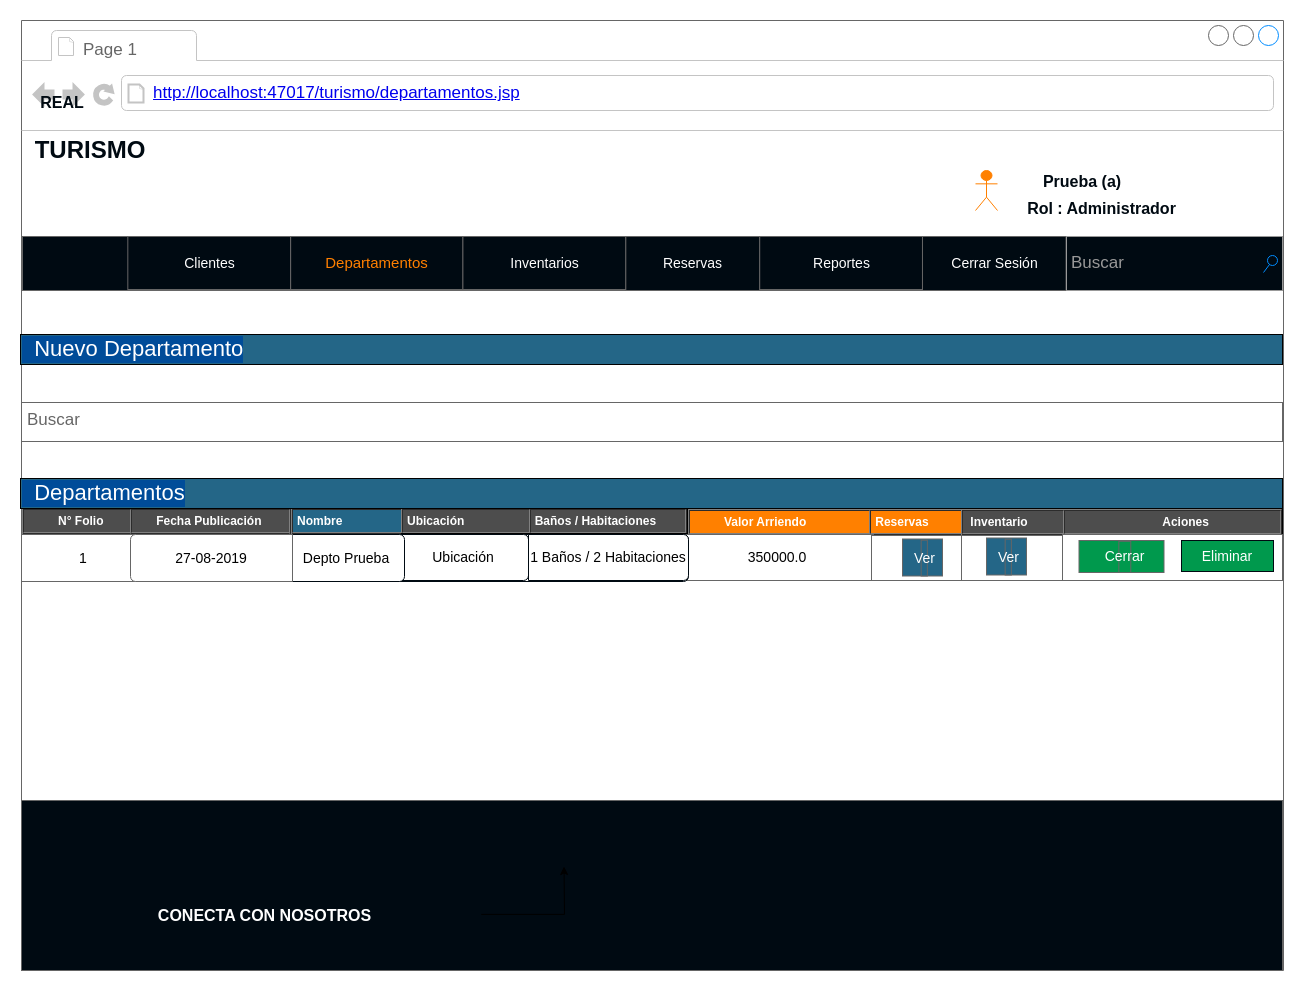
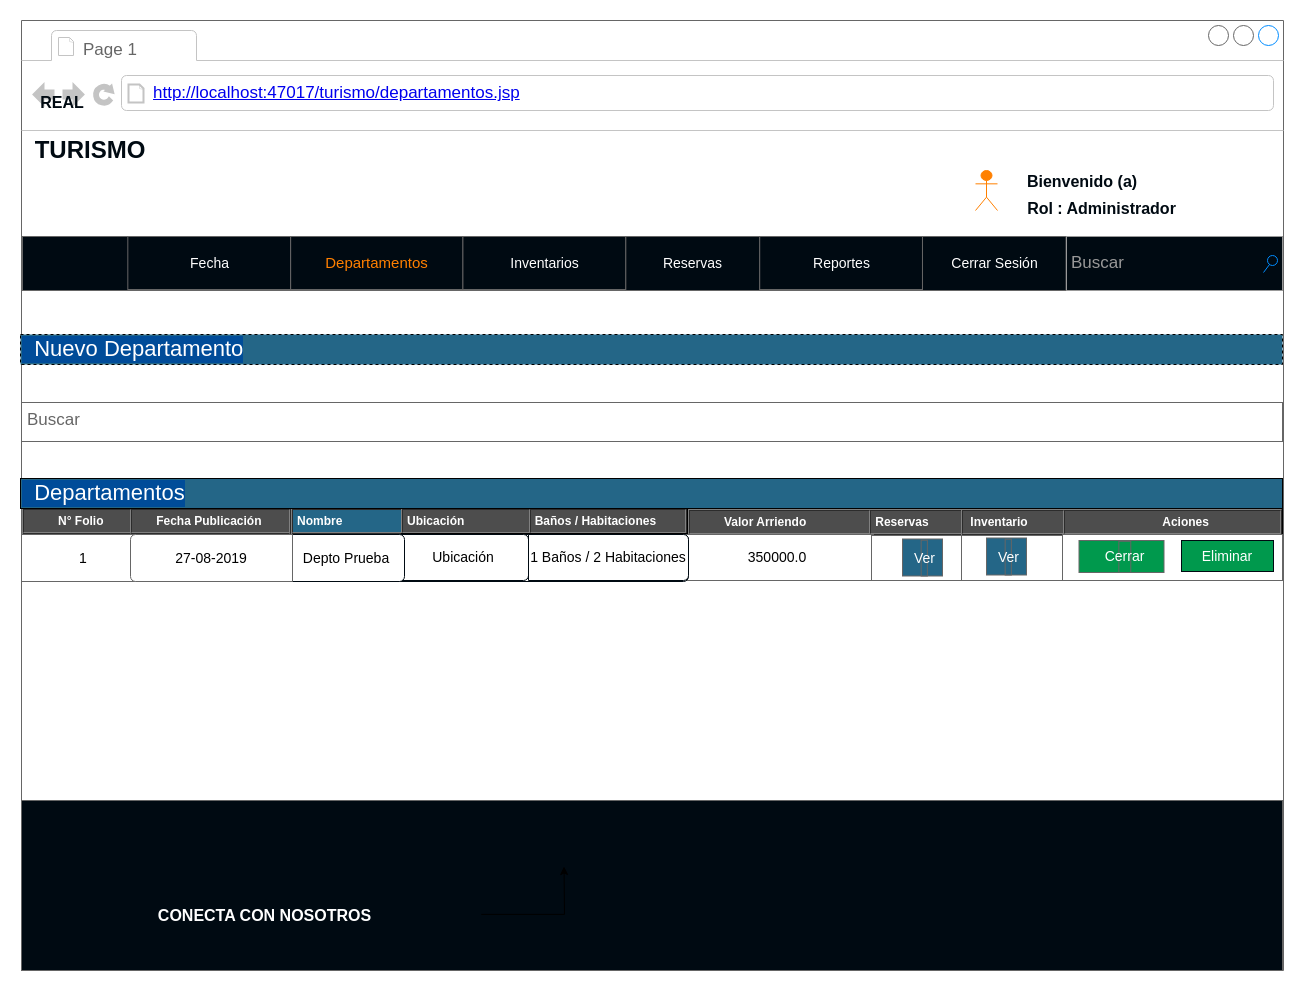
(1083, 181) -> (1083, 181)
(210, 264) -> (210, 264)
(652, 350) -> (652, 350)
(835, 523) -> (835, 523)
